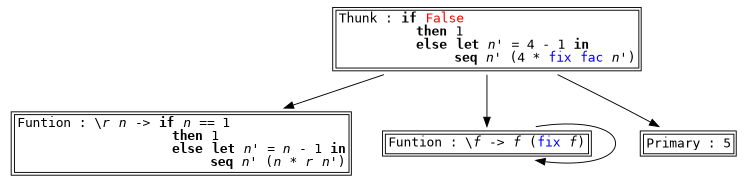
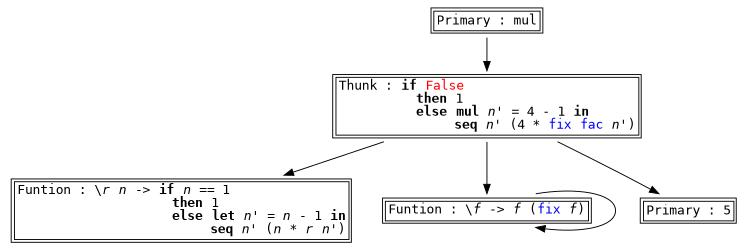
none -> (487, 21)
(468, 45) -> (468, 112)
